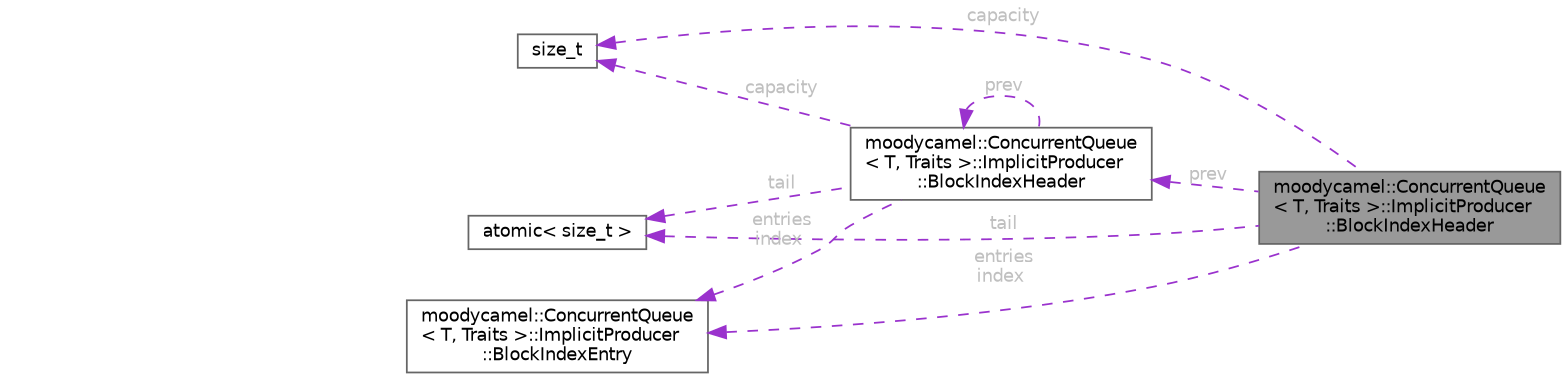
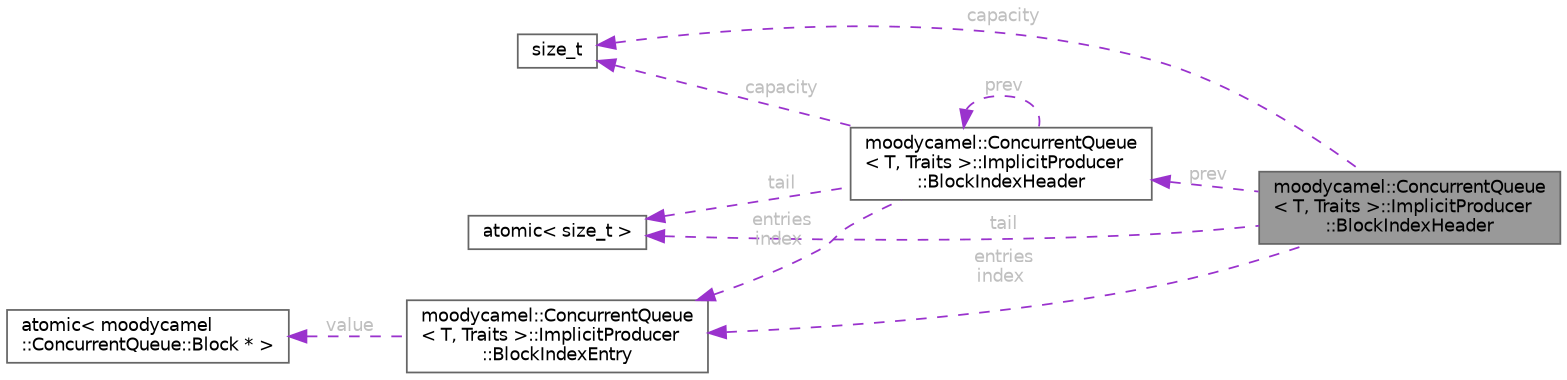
none -> (148, 336)
